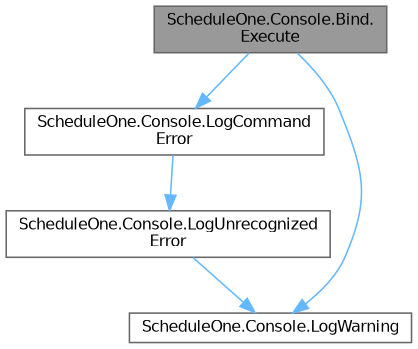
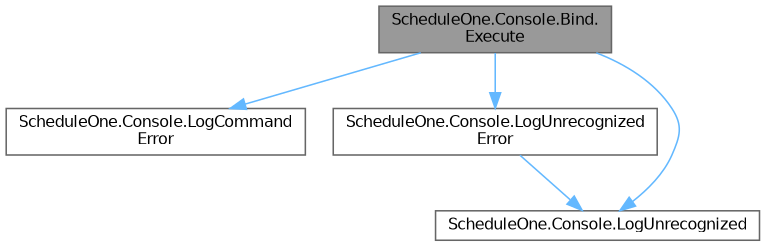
(172, 175) -> (495, 73)
(270, 328) -> (598, 226)
